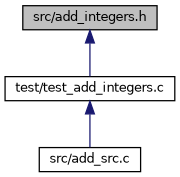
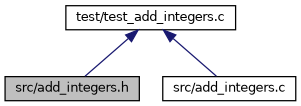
(90, 60) -> (107, 57)
(90, 160) -> (229, 89)
